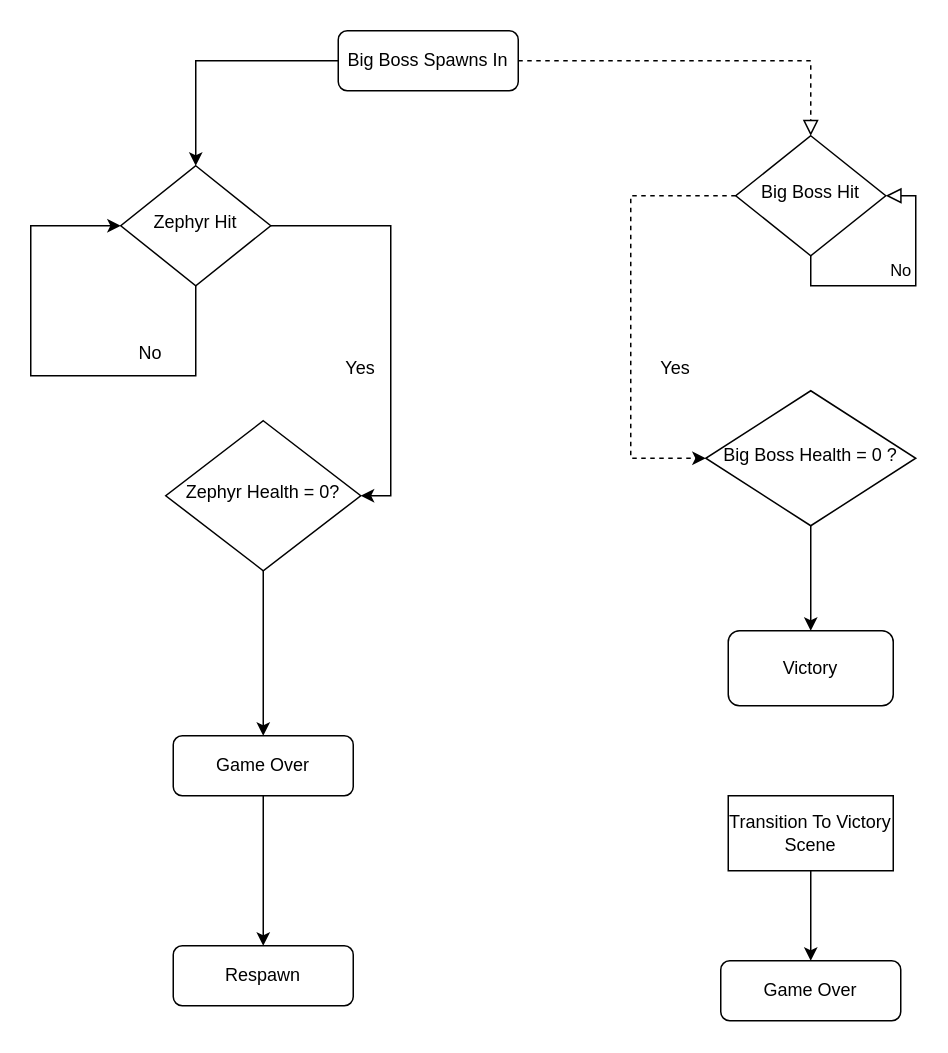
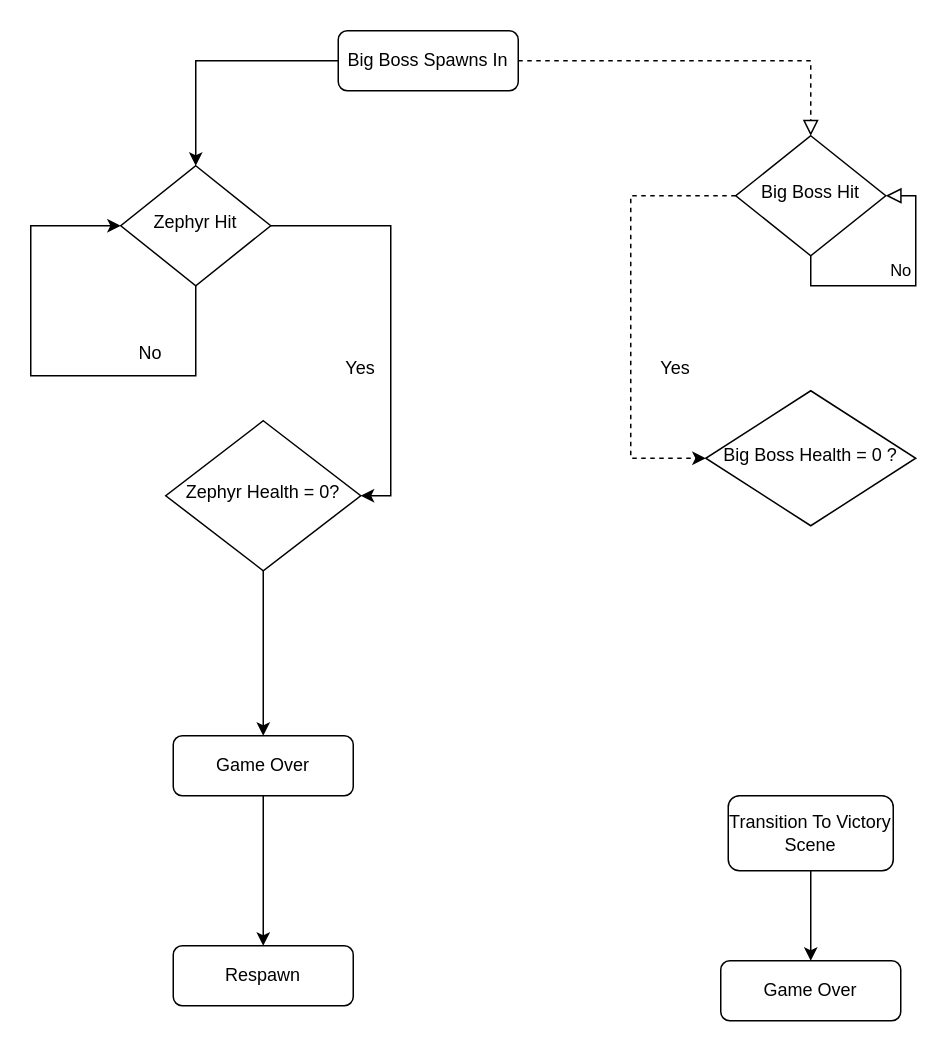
(811, 573) -> none
(811, 668) -> none
(811, 833) -> (811, 833)
